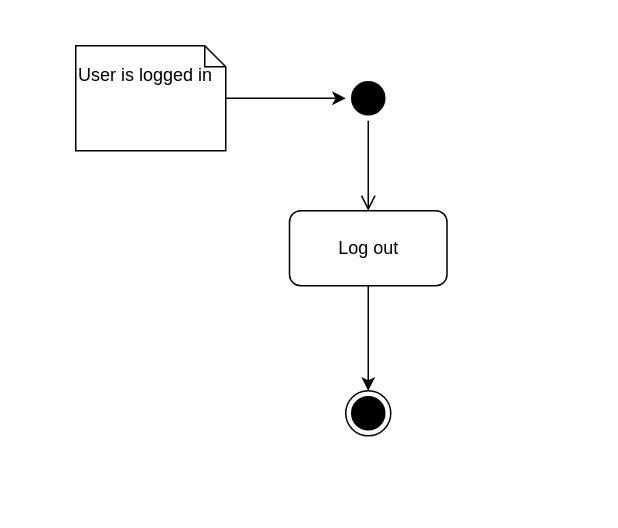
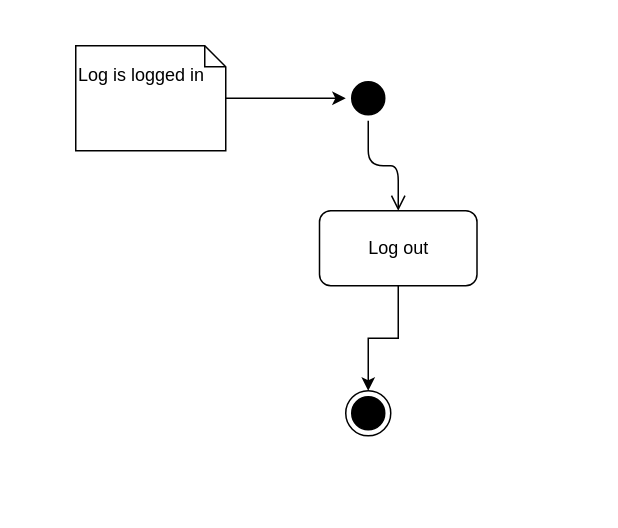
(150, 58) -> (145, 58)
(368, 248) -> (398, 248)
